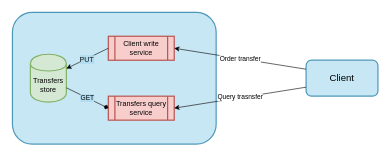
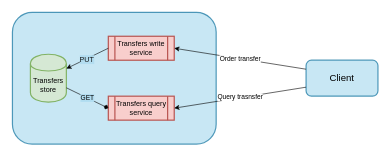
(141, 48) -> (141, 48)
